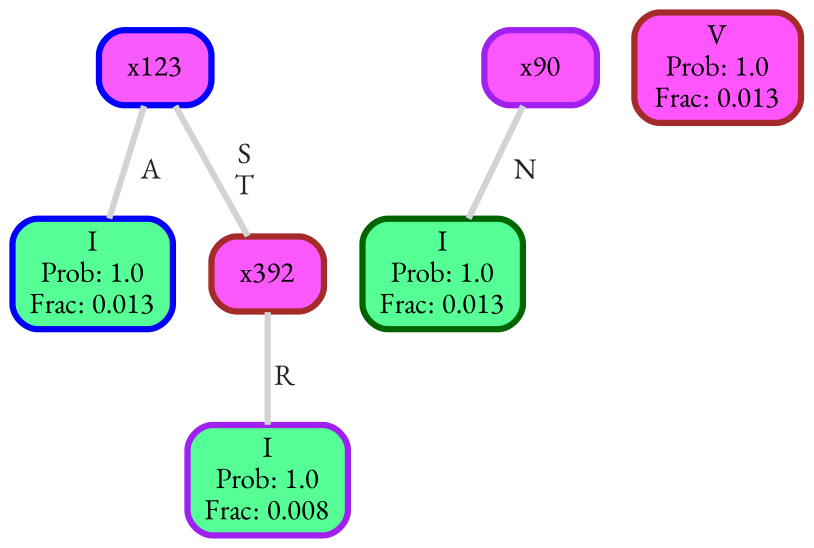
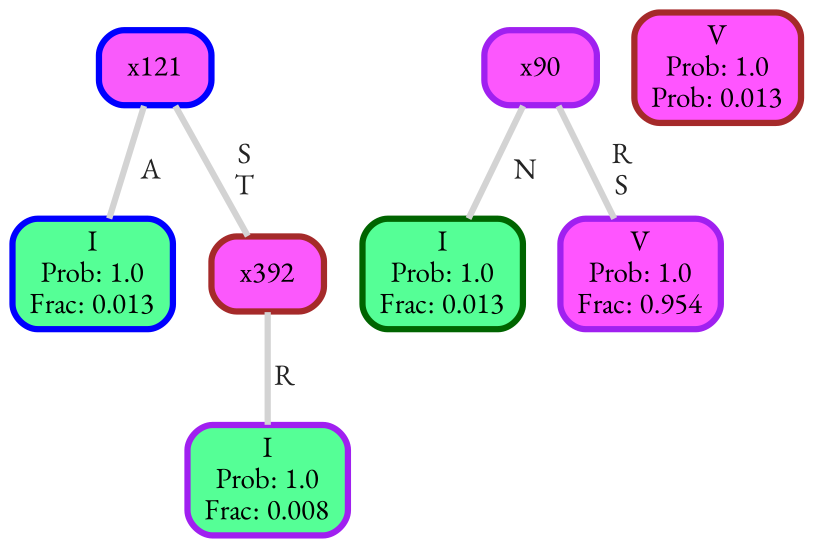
(155, 68) -> (155, 68)
(718, 68) -> (718, 68)
none -> (641, 274)
